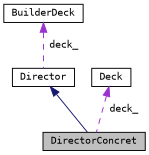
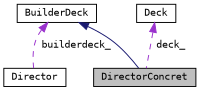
(61, 45) -> (74, 45)
(72, 113) -> (116, 44)
